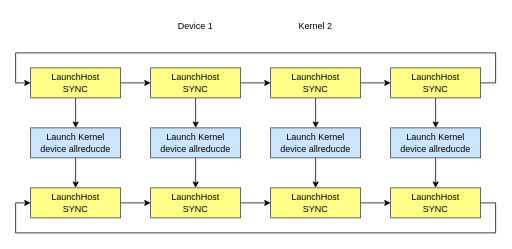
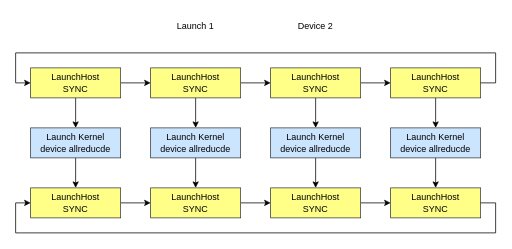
(195, 27) -> (195, 27)
(315, 27) -> (315, 27)
